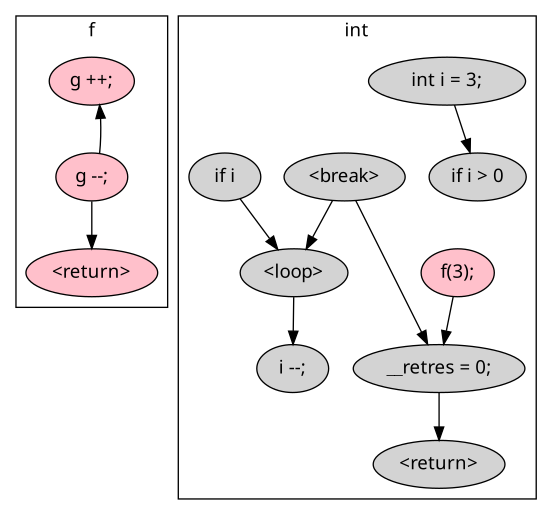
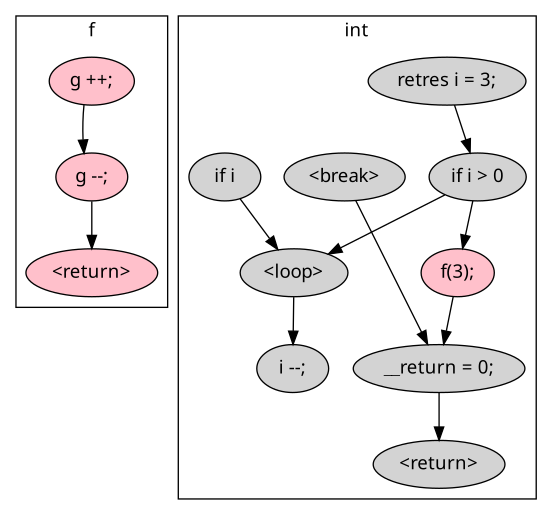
(447, 81) -> (447, 81)
(101, 136) -> (83, 122)
none -> (469, 218)
(323, 219) -> (393, 221)
(439, 369) -> (439, 369)
